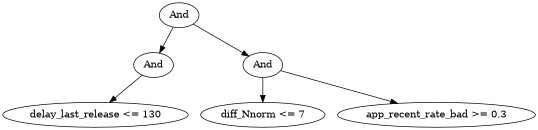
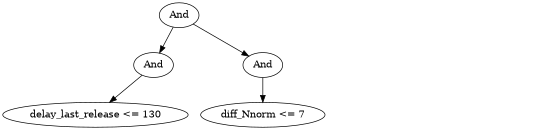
(436, 115) -> none
